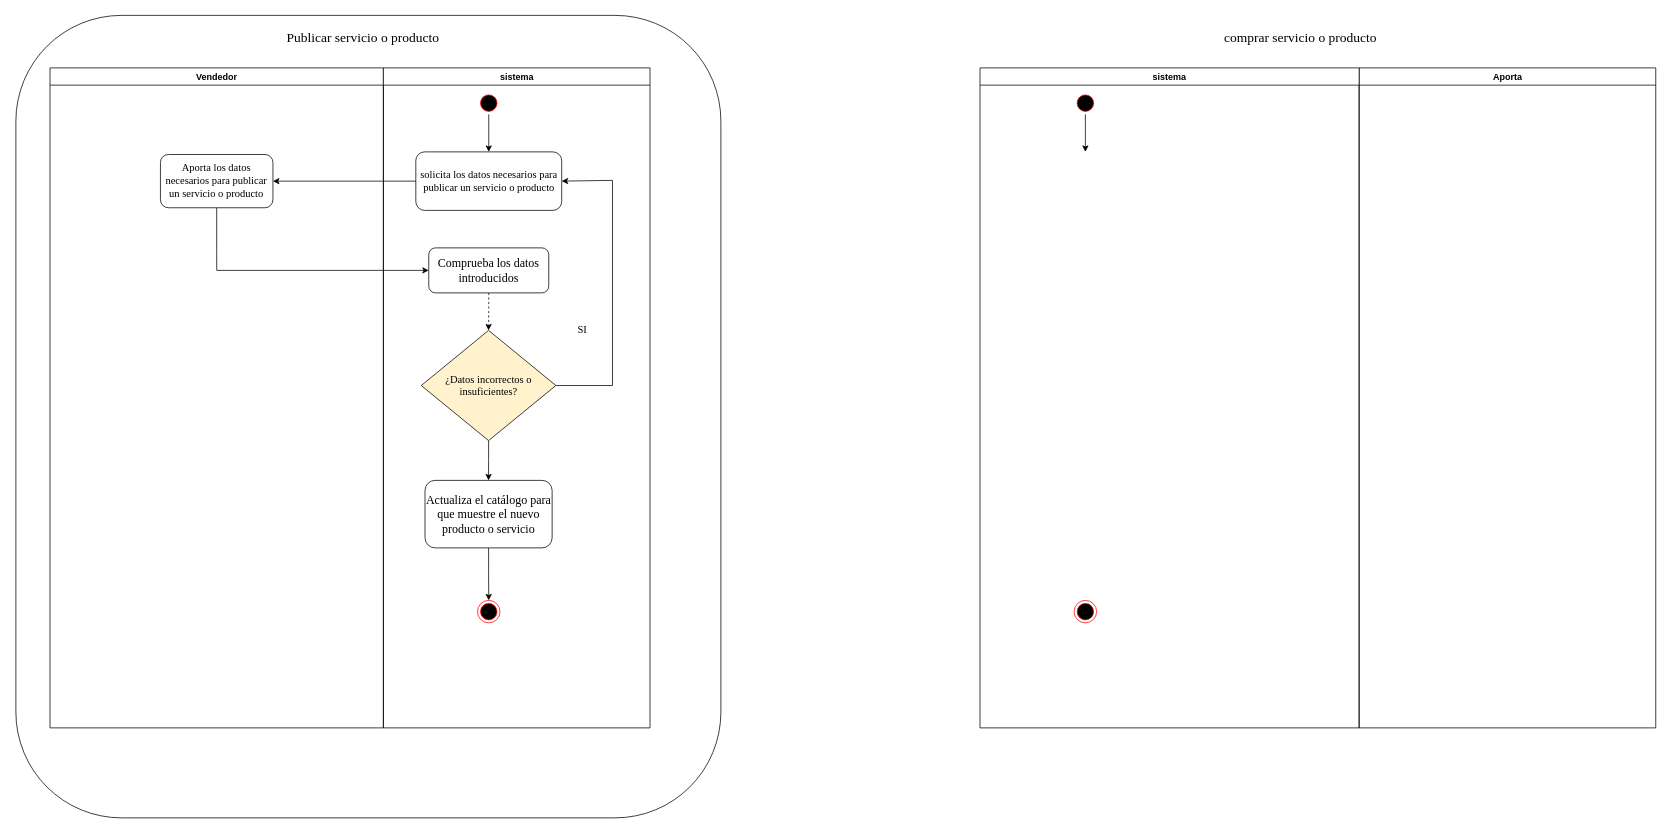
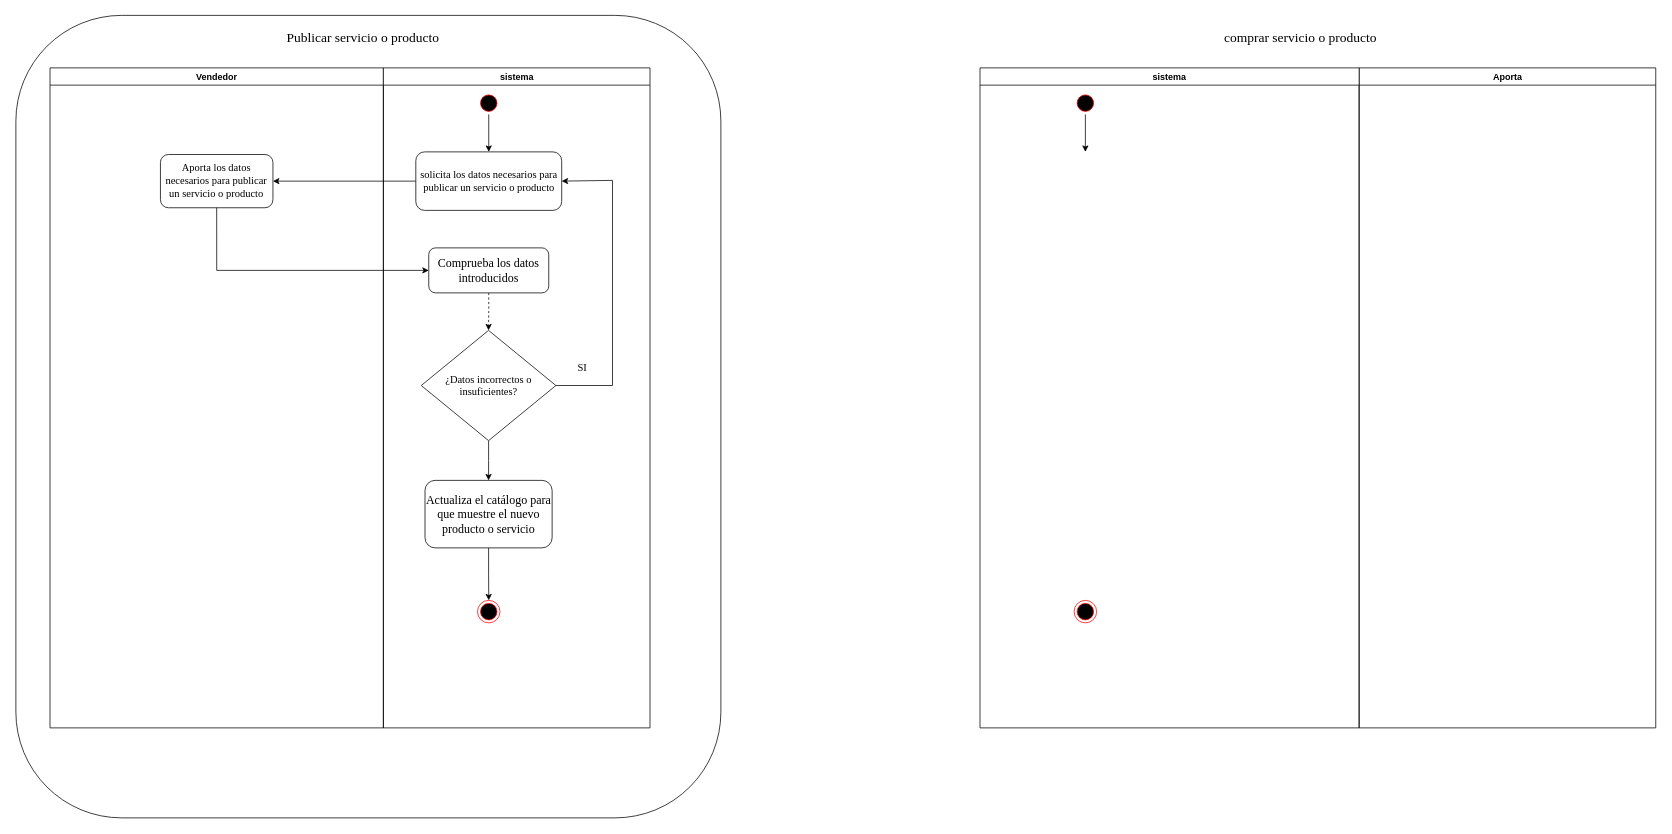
(582, 330) -> (582, 368)
(488, 386) -> (488, 386)
